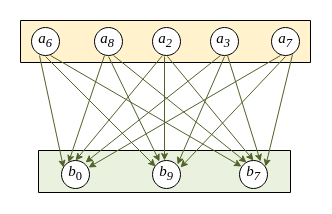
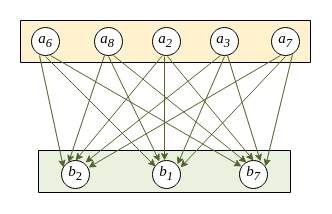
(76, 174) -> (76, 174)
(167, 174) -> (167, 174)
